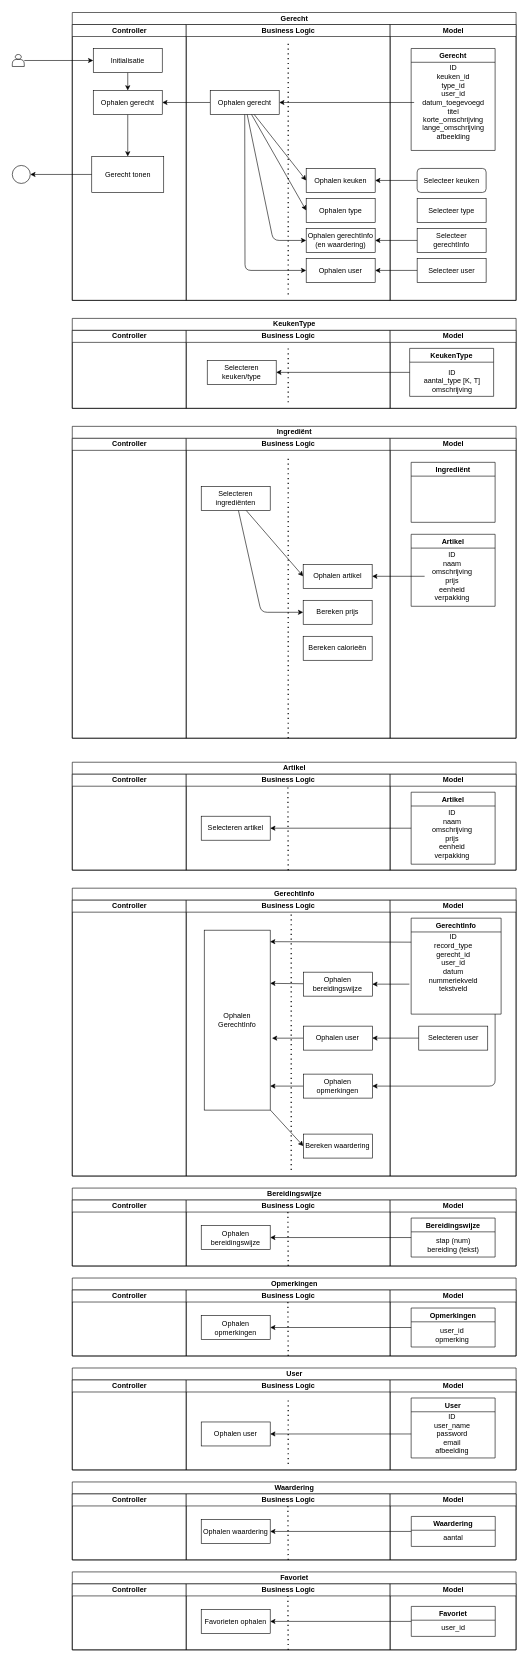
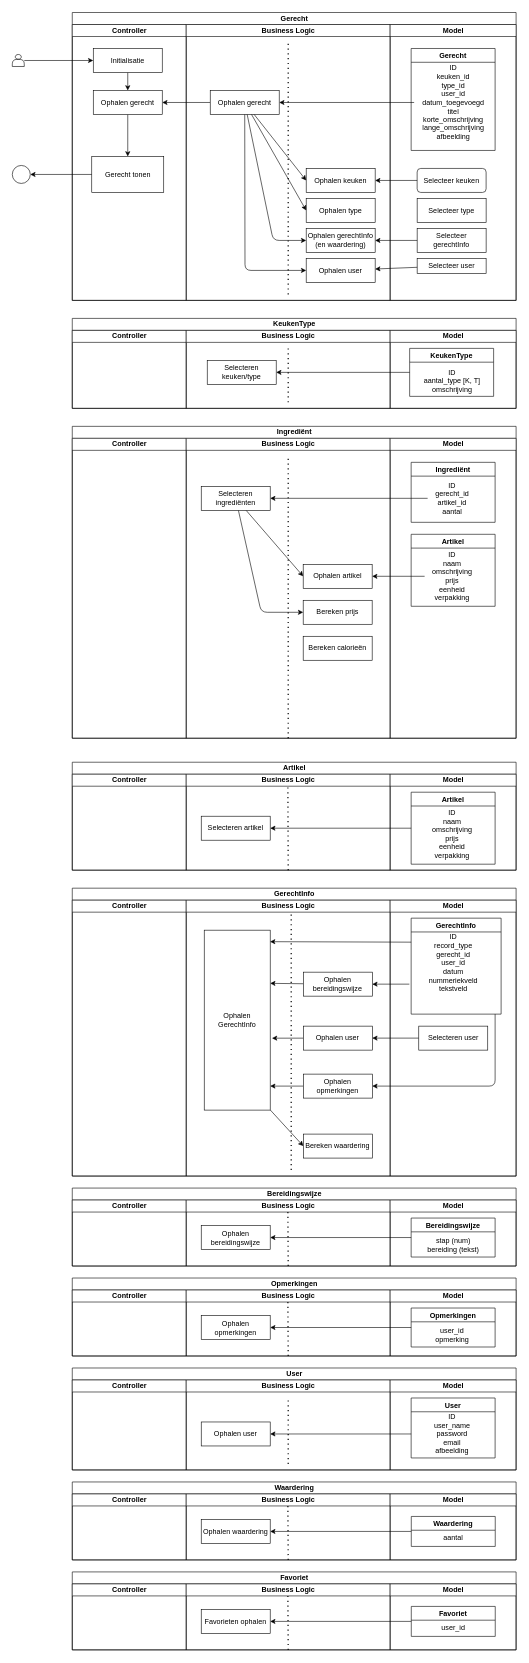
(452, 270) -> (452, 266)
none -> (275, 498)
none -> (452, 498)
